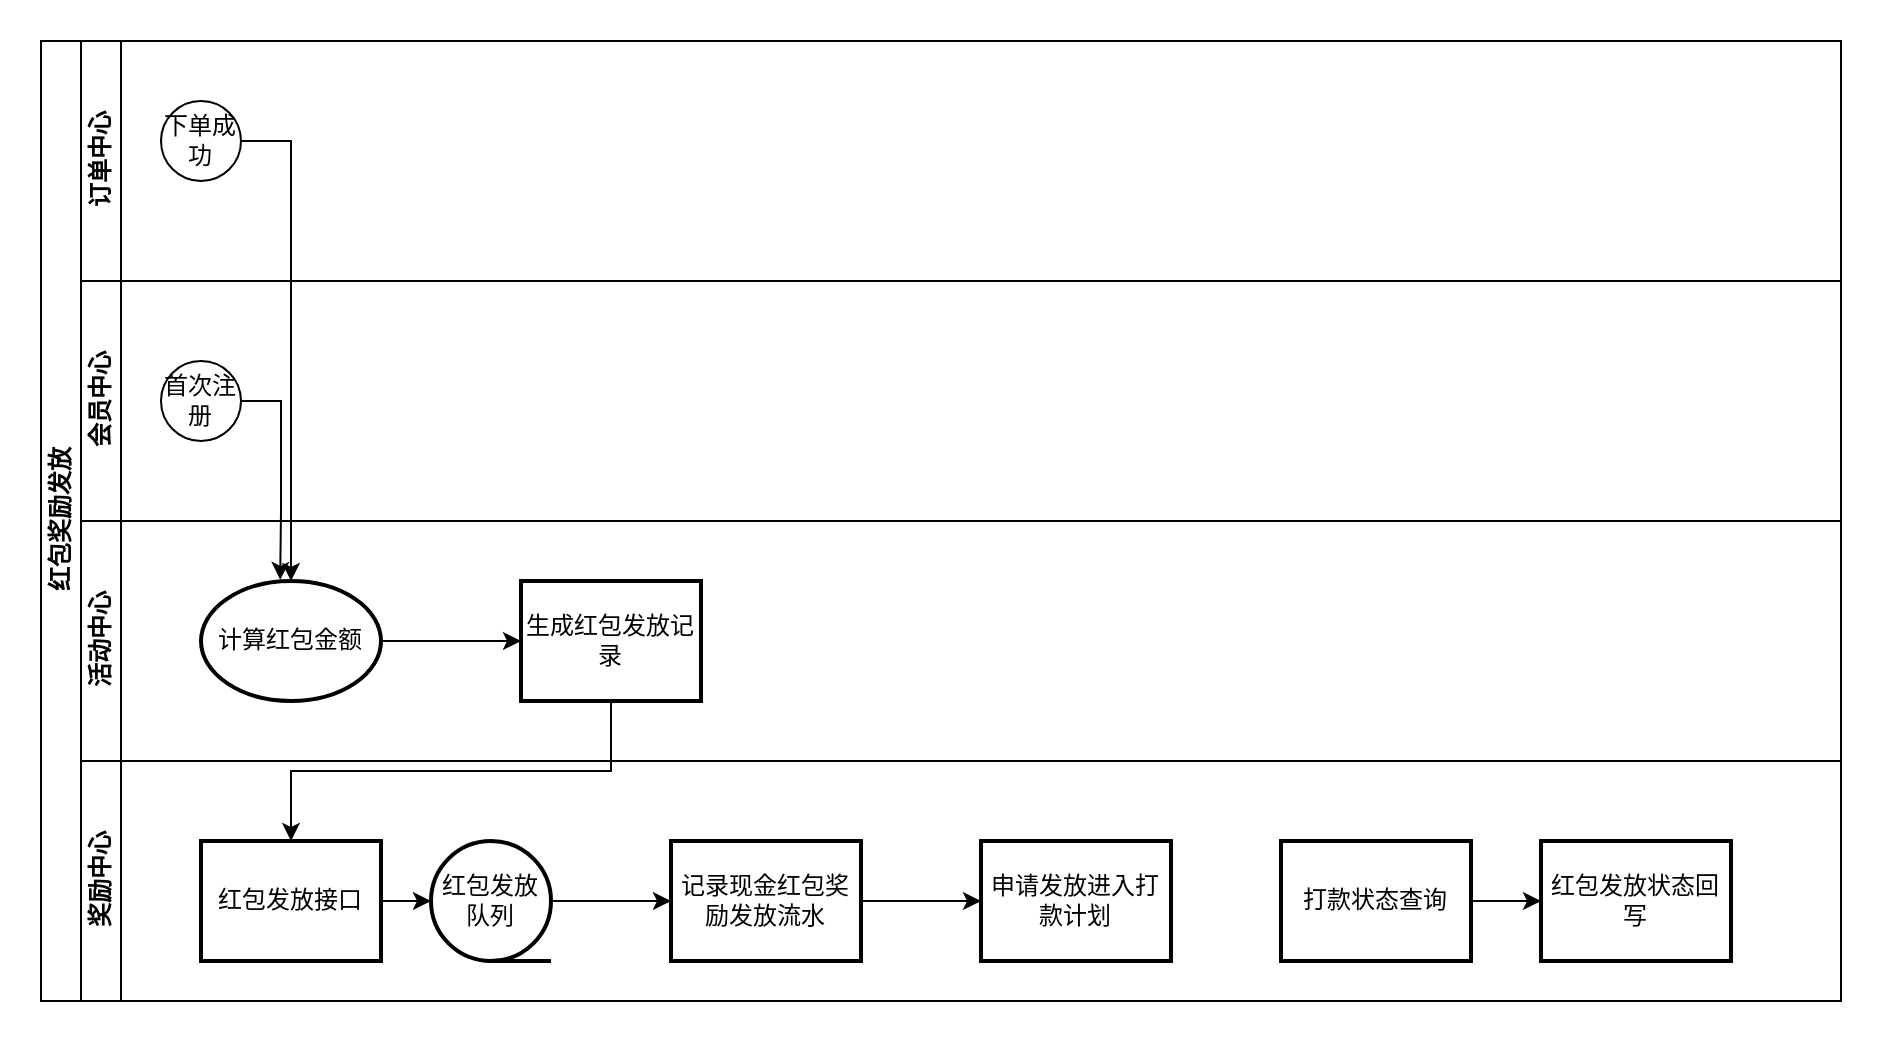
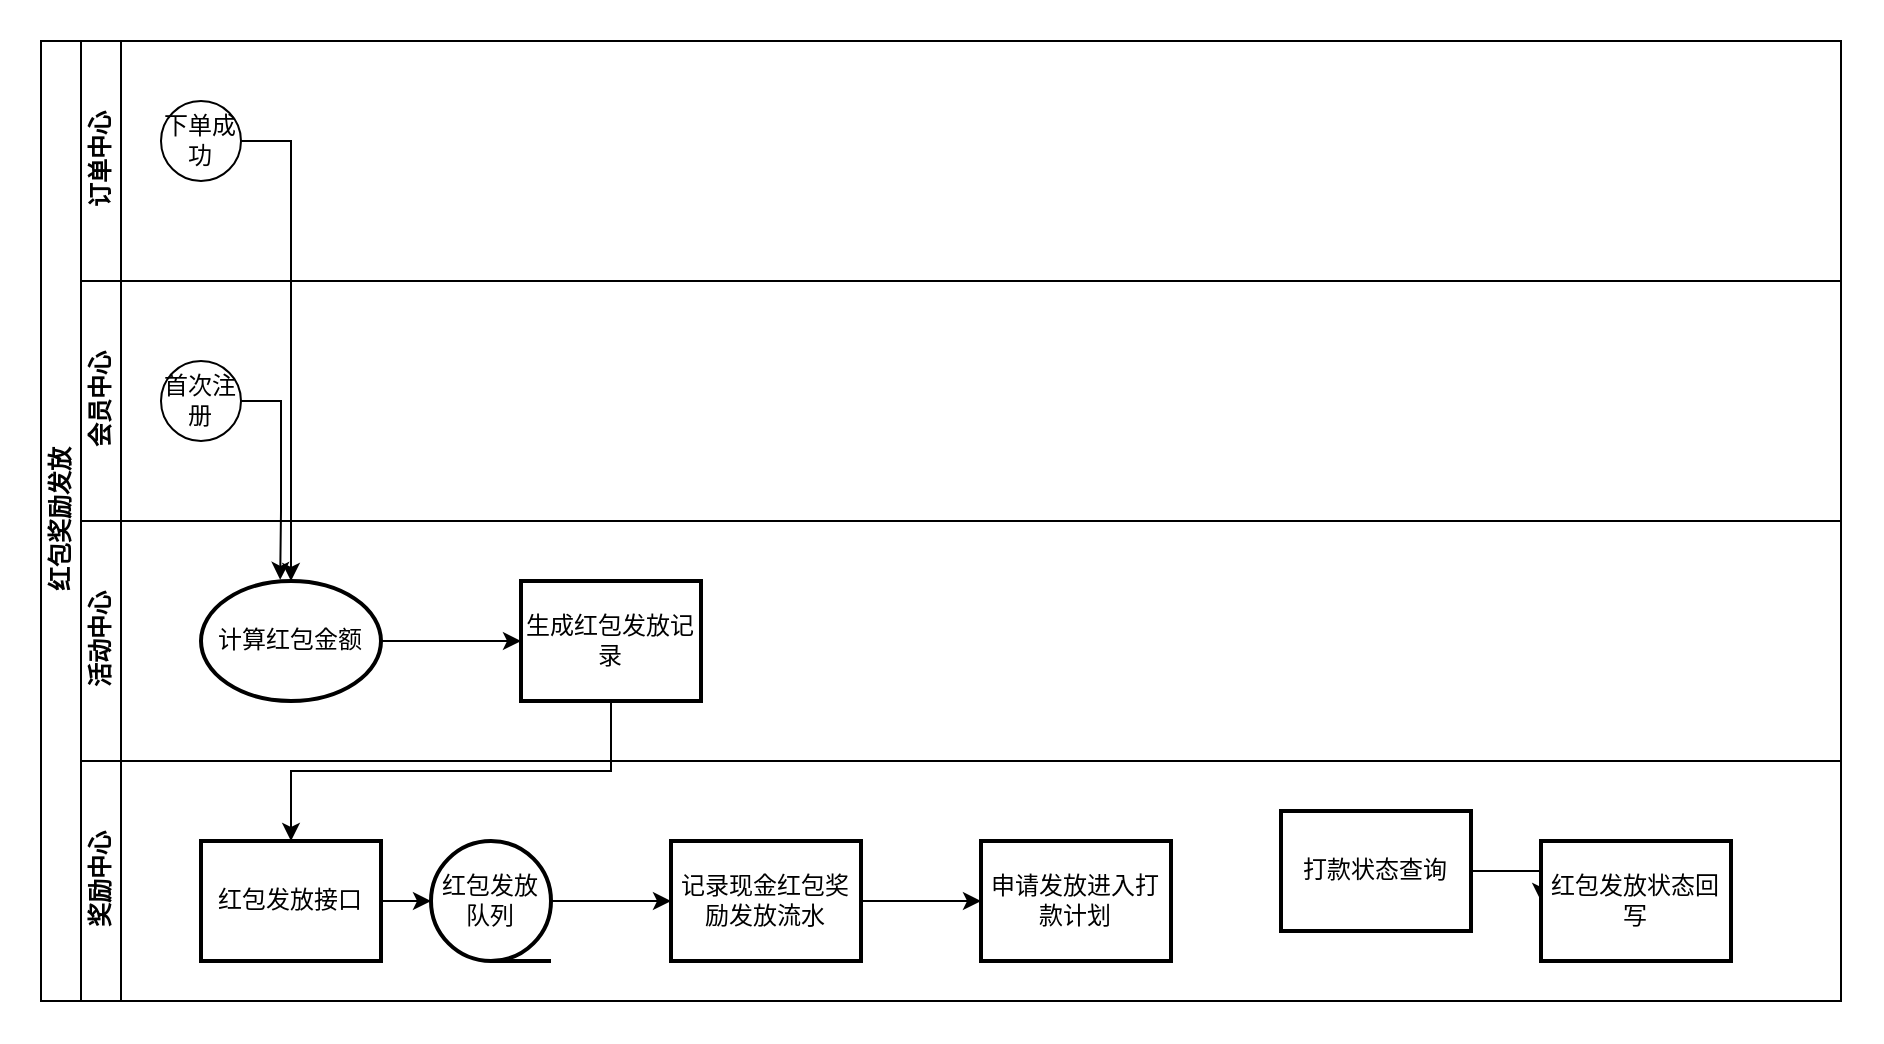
(1376, 901) -> (1376, 871)
